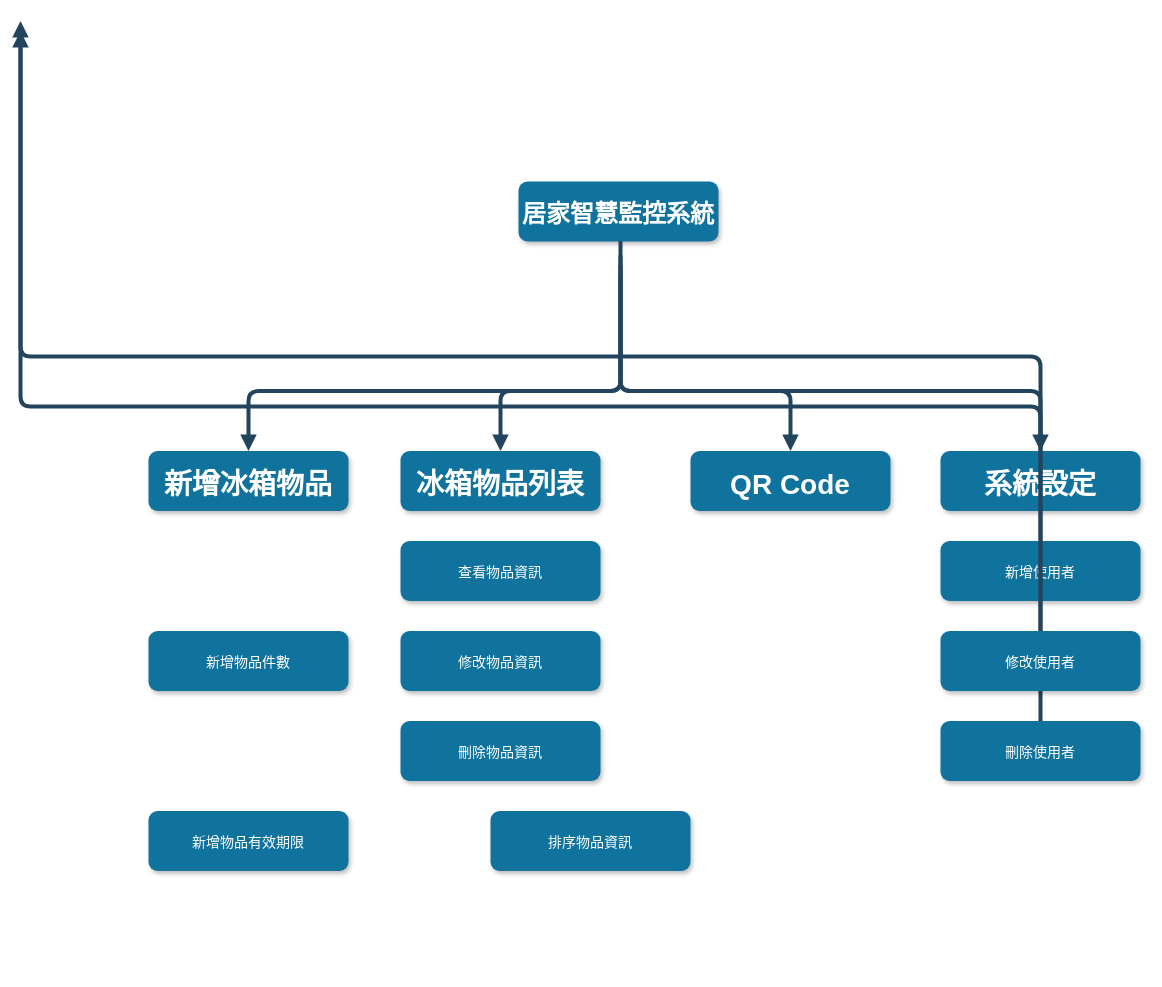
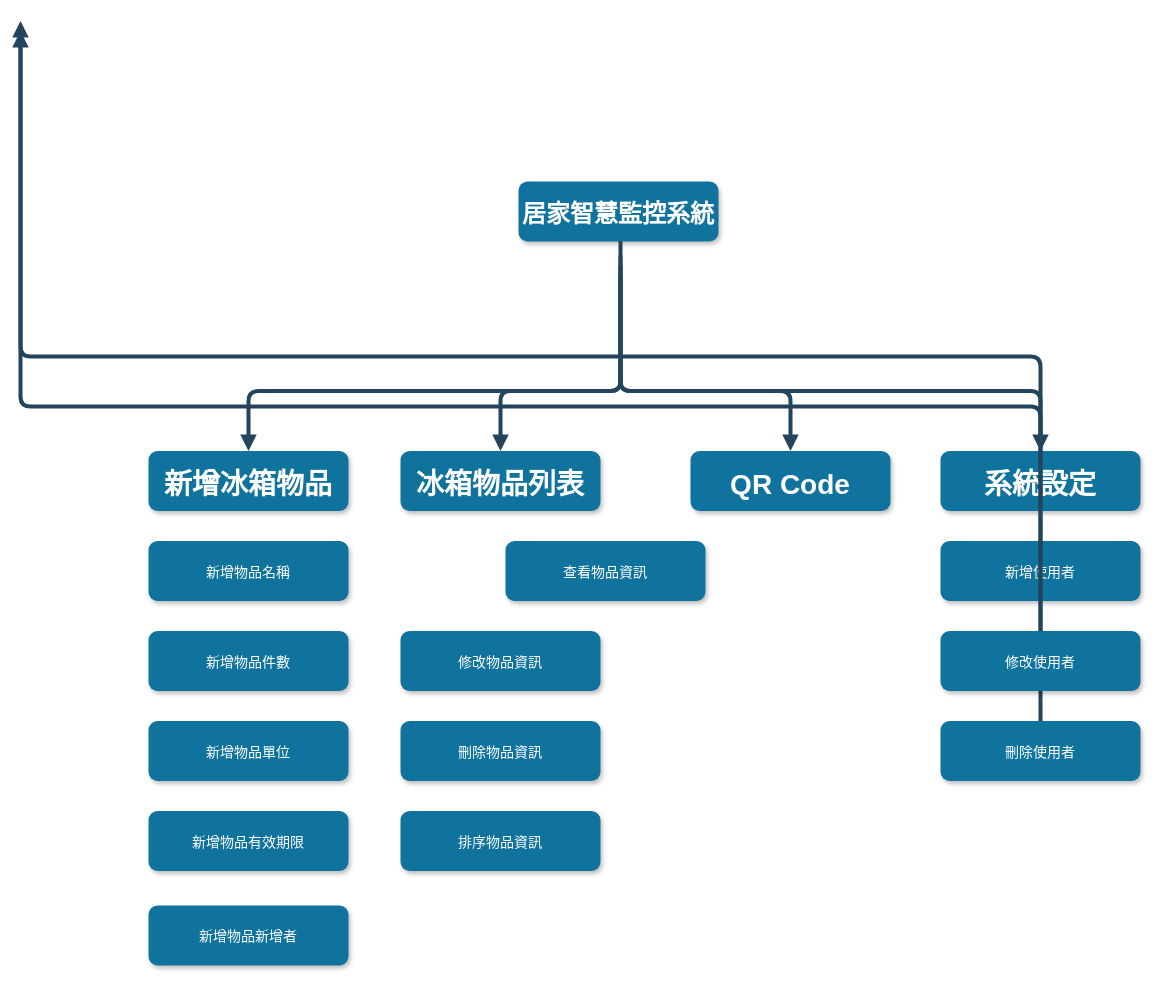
none -> (249, 571)
(501, 571) -> (606, 571)
none -> (249, 751)
(591, 841) -> (501, 841)
none -> (249, 936)
